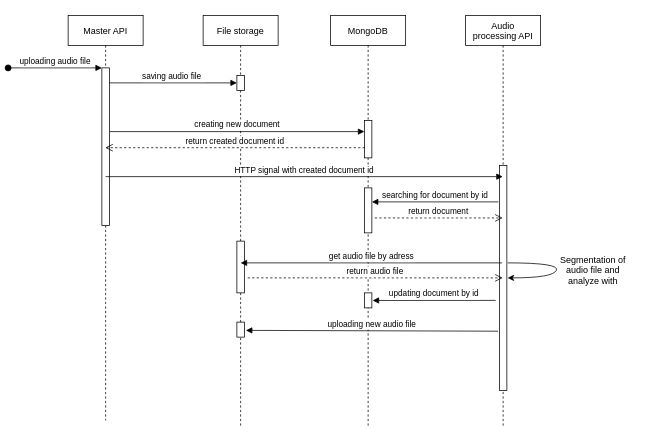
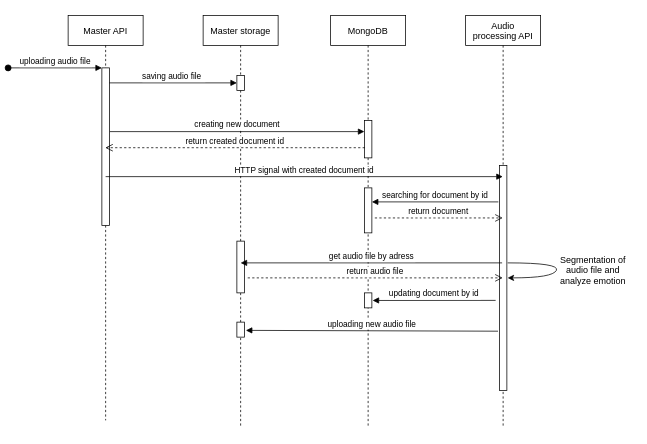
(240, 31) -> (240, 31)
(593, 270) -> (593, 270)
